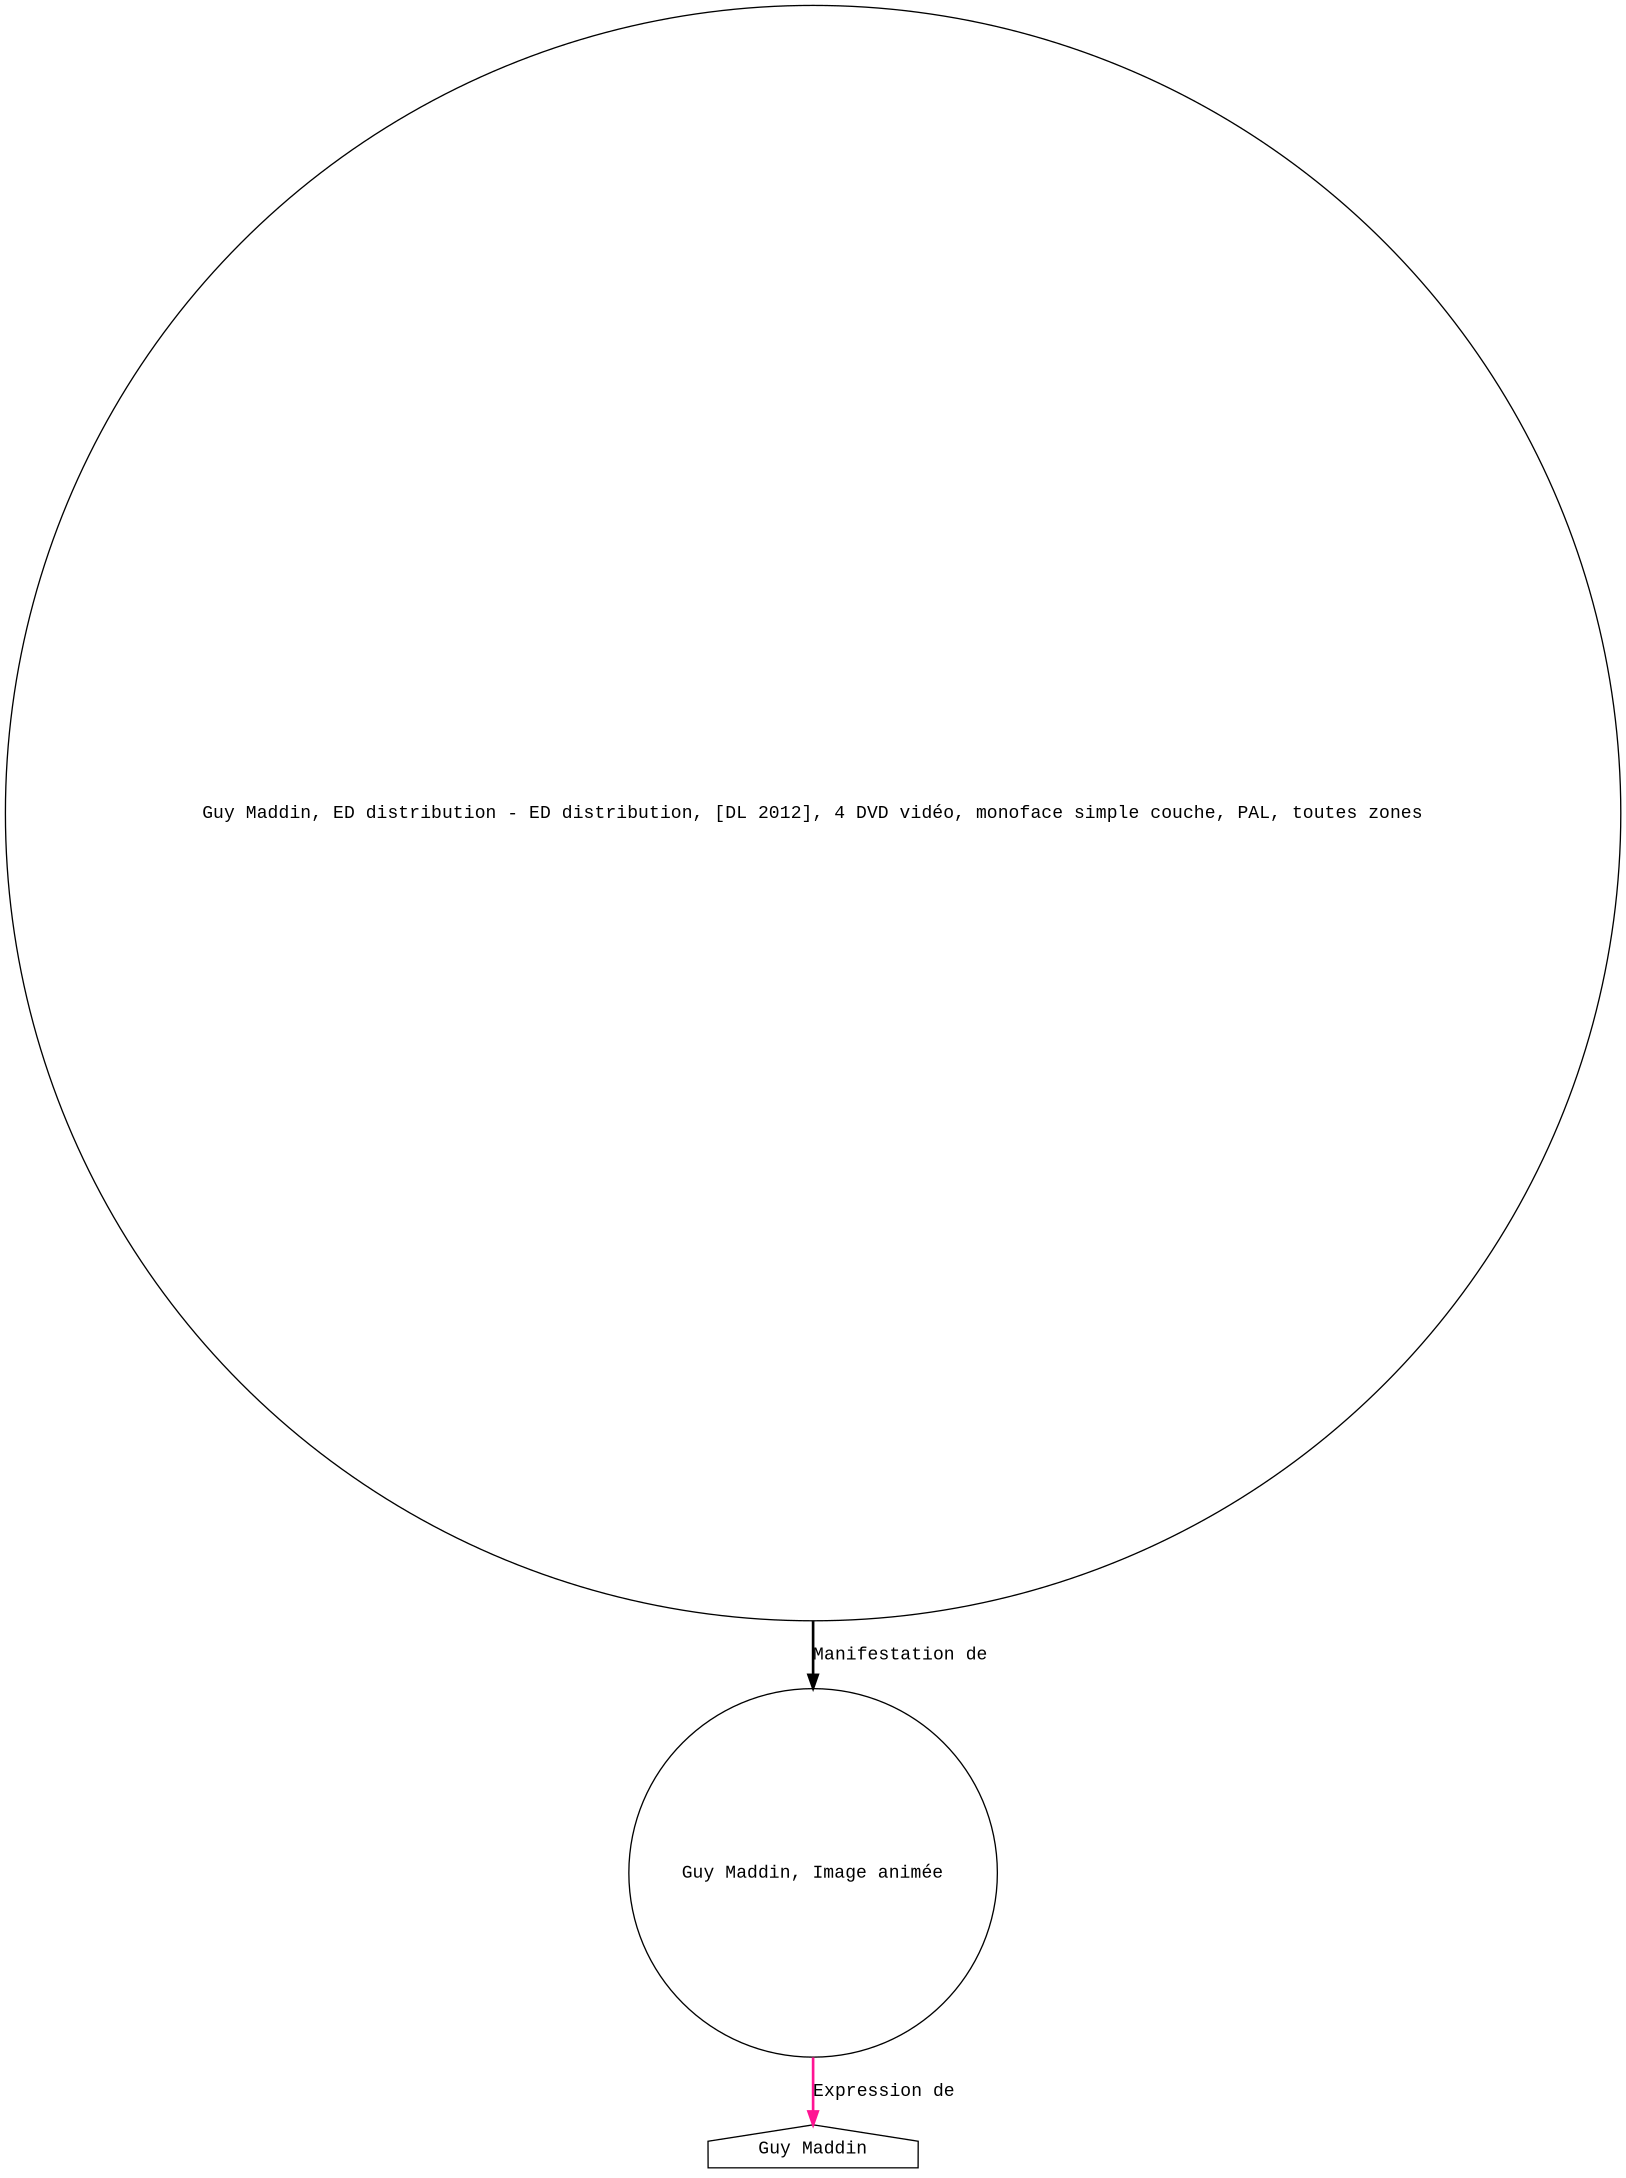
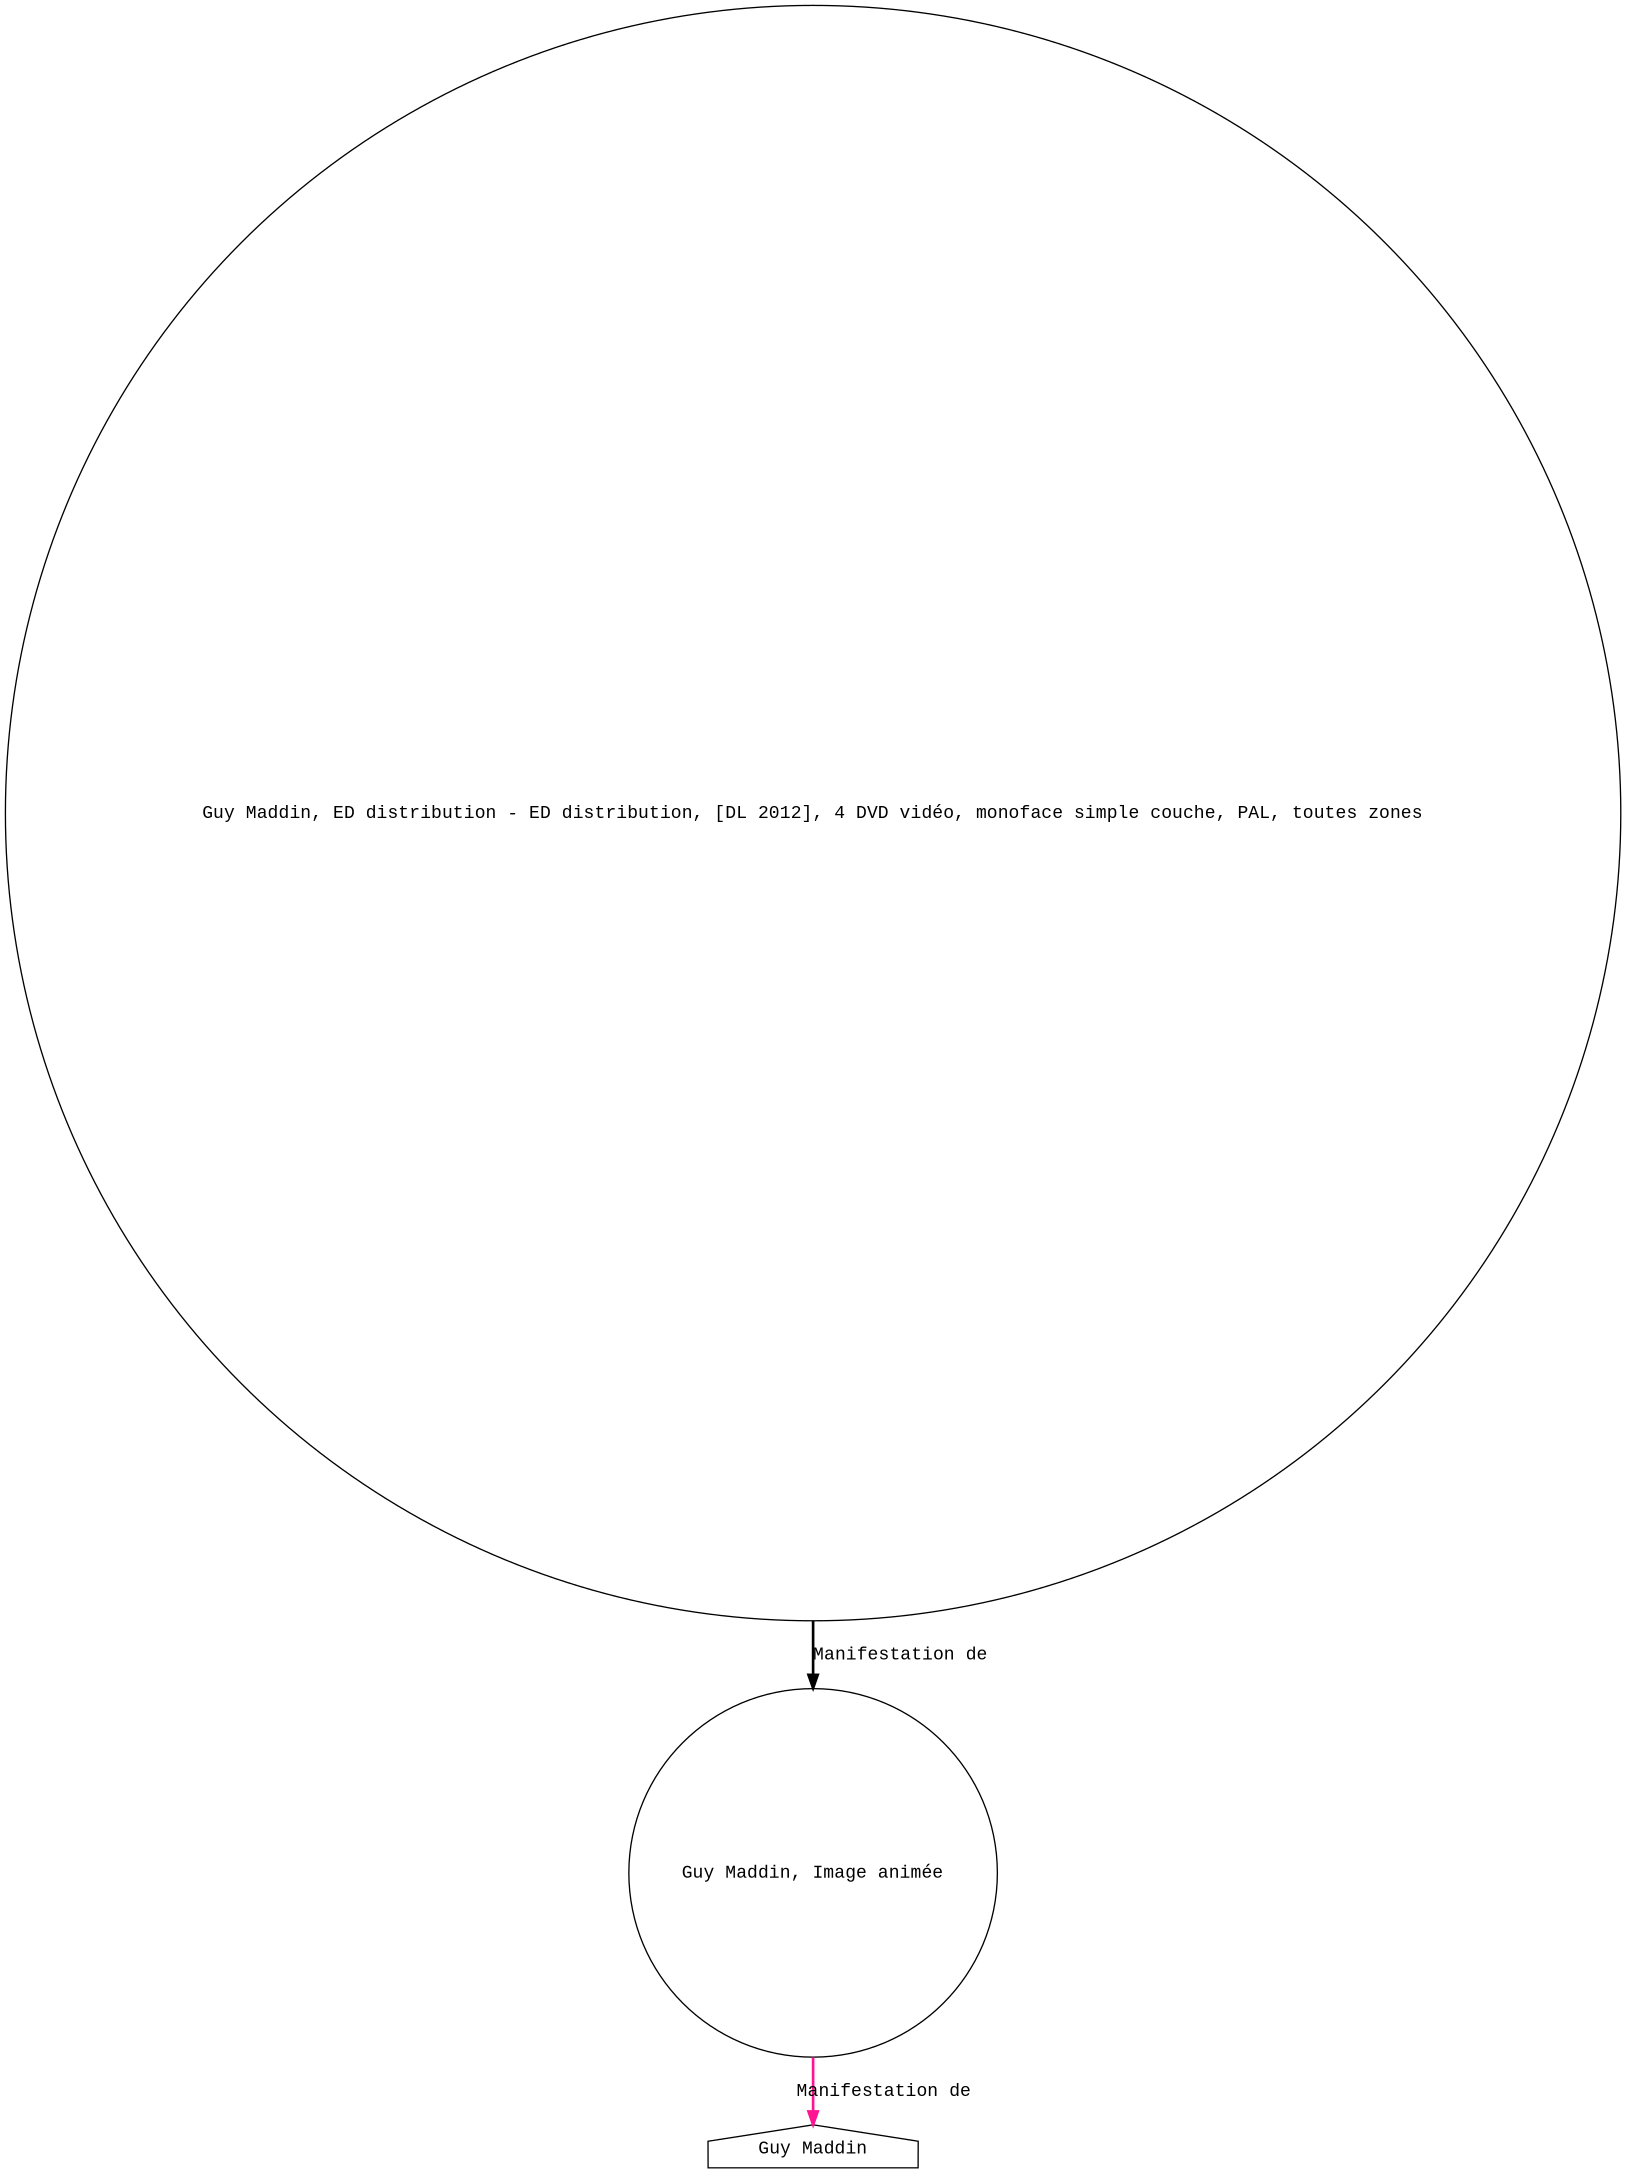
(884, 2091) -> (884, 2091)
